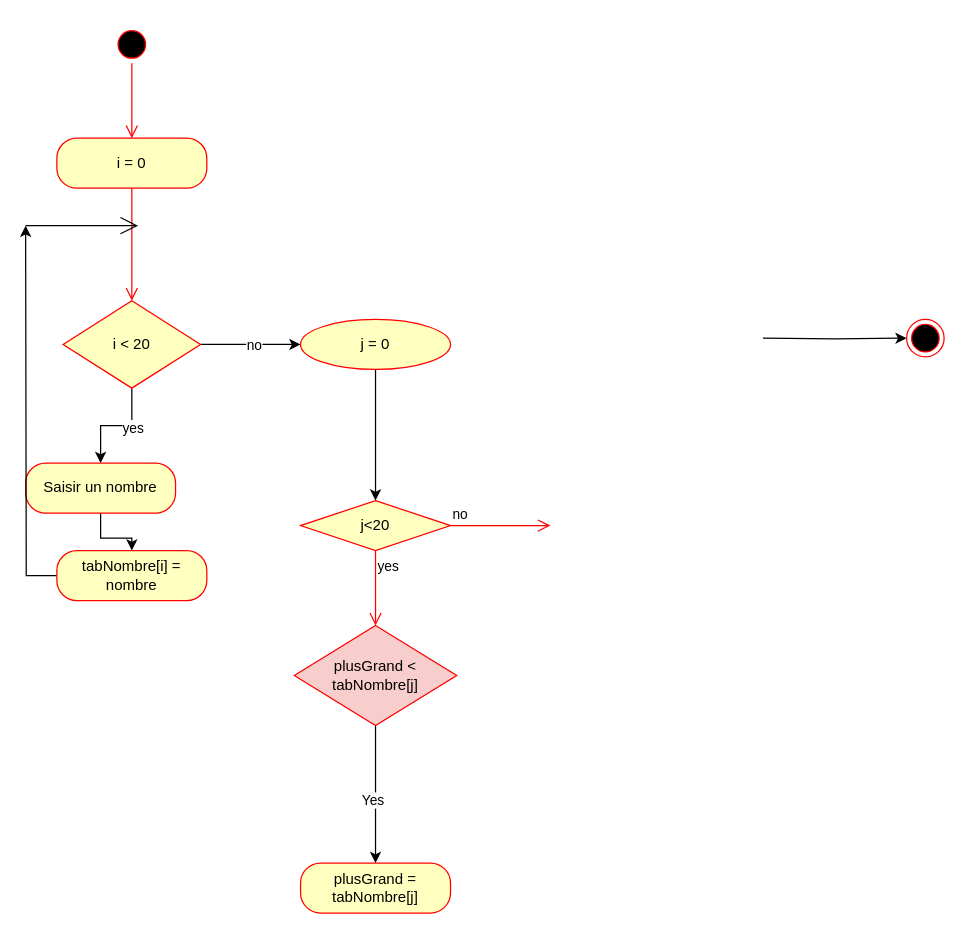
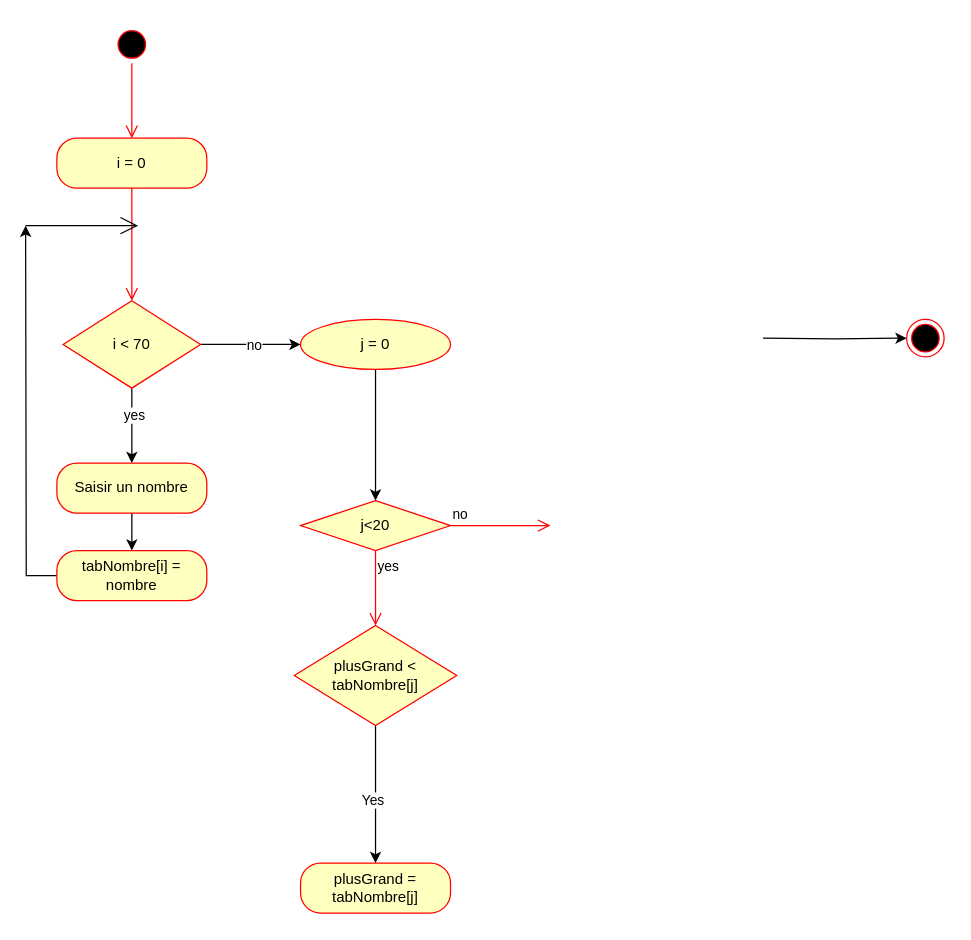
(132, 344) -> (132, 344)
(101, 488) -> (132, 488)
(376, 676) -> (376, 676)
